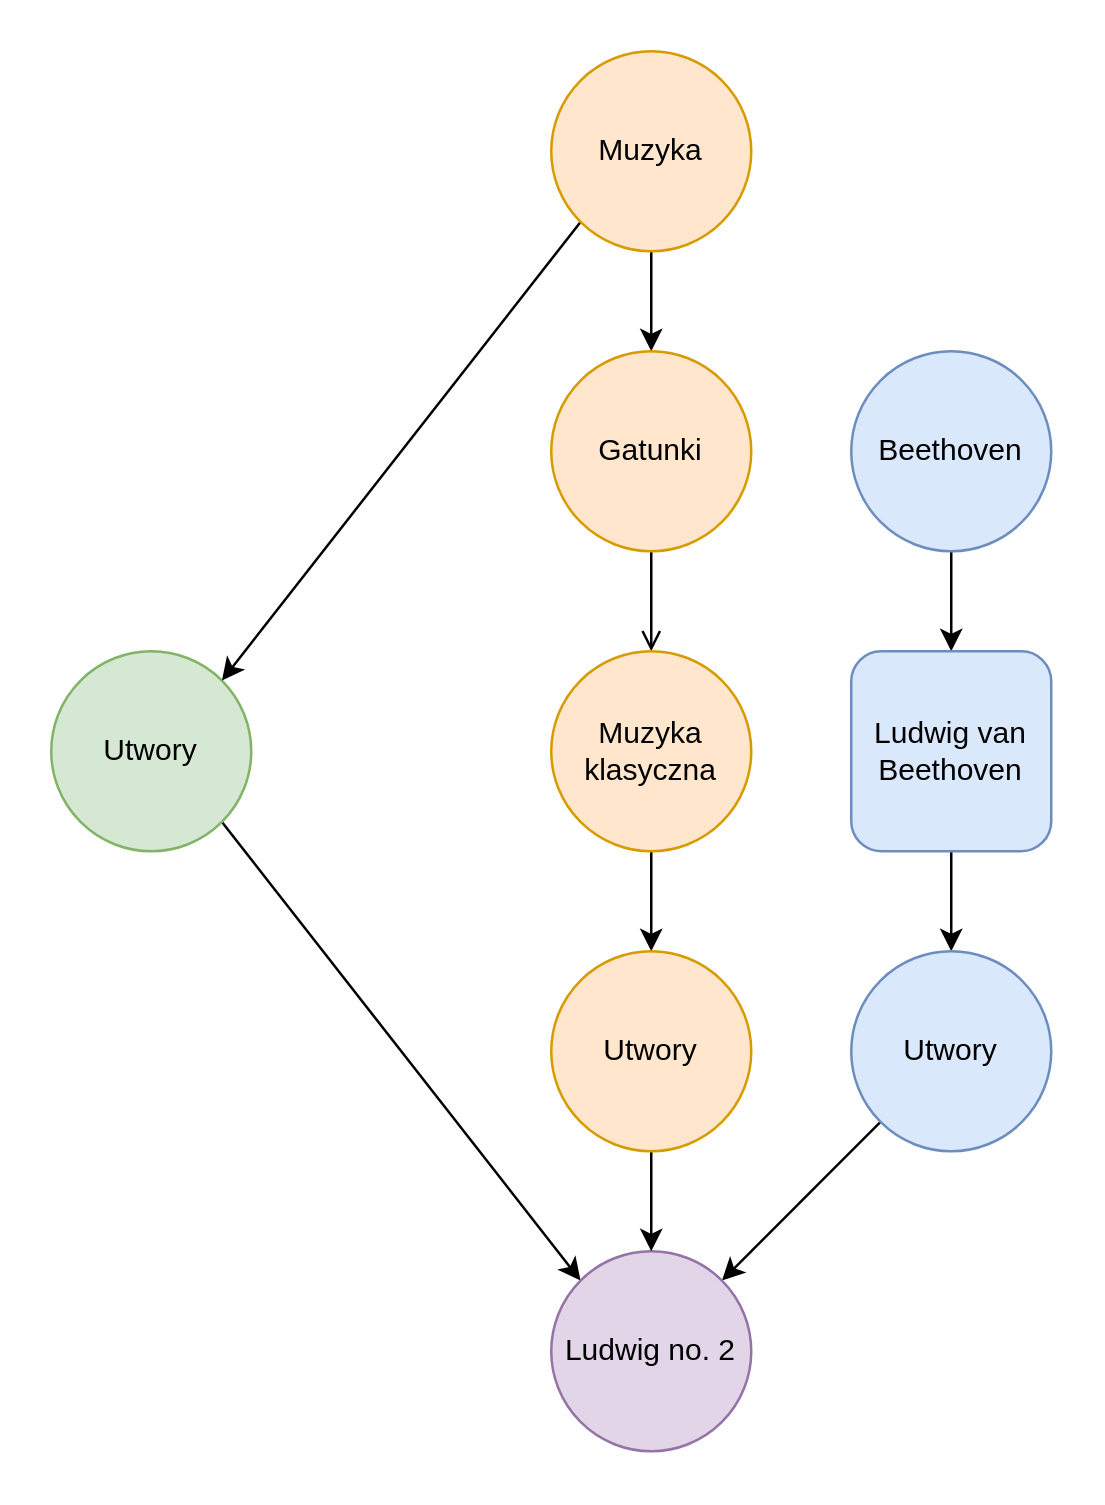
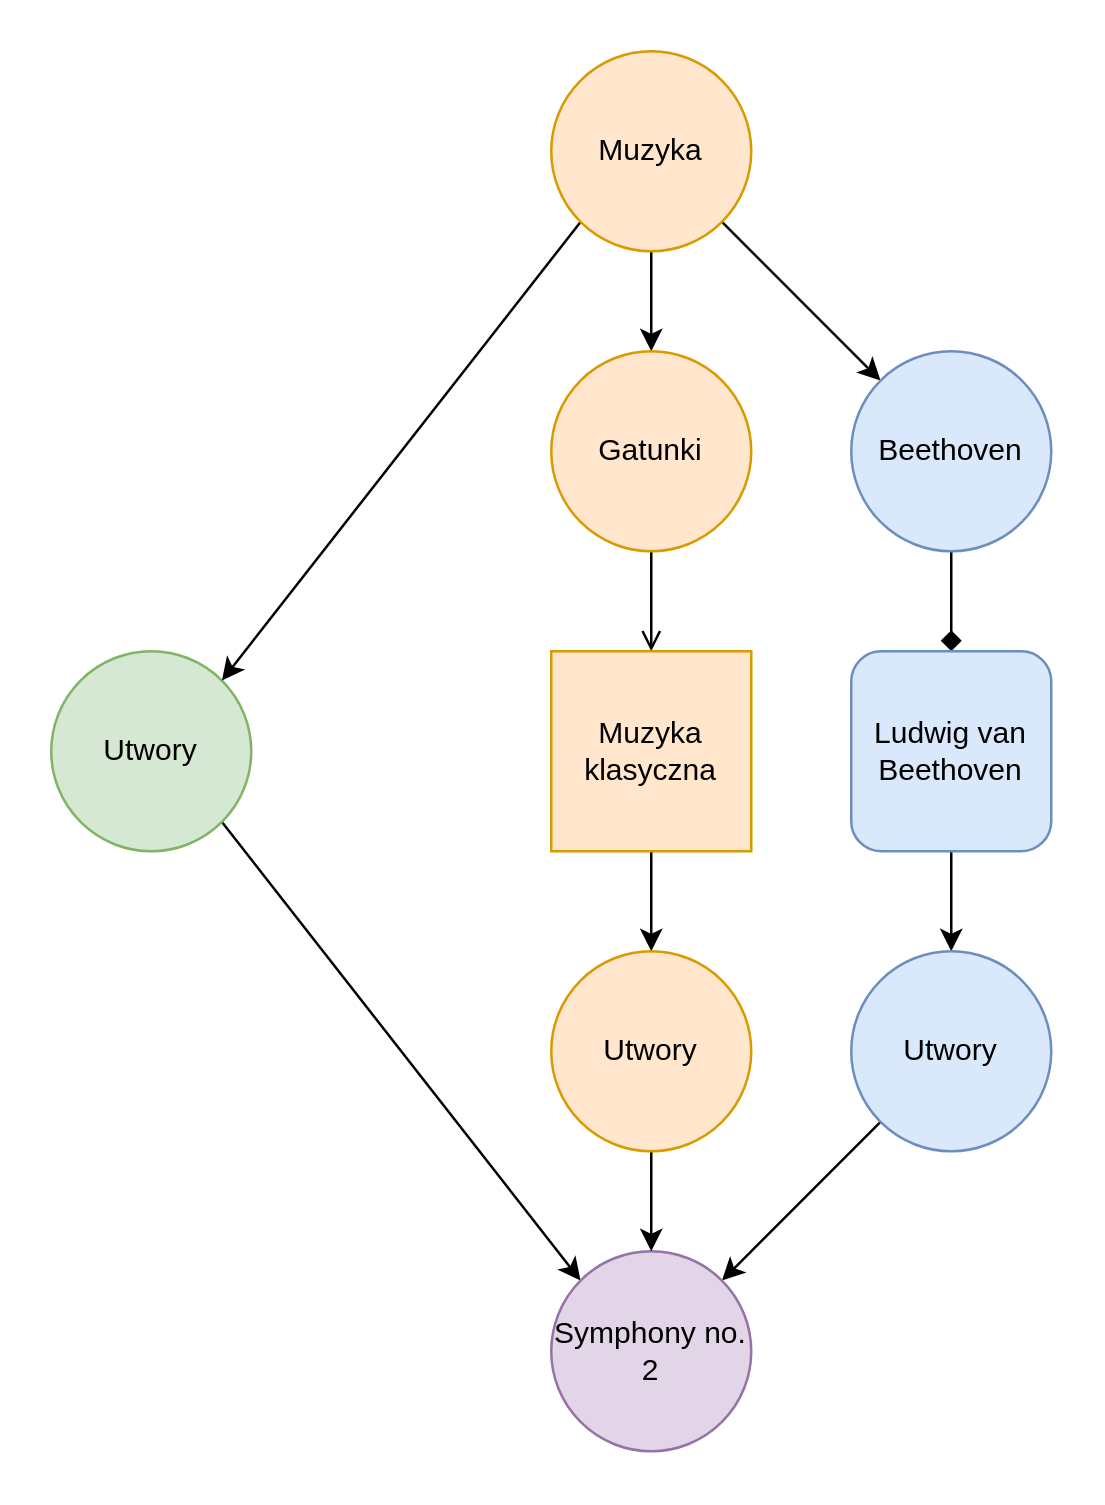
none -> (796, 296)
(951, 632) -> (951, 631)
(651, 751) -> (651, 751)
(651, 1351) -> (651, 1351)
